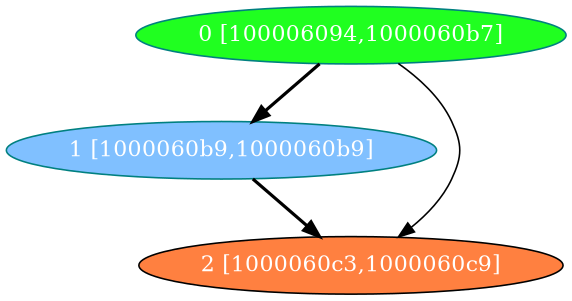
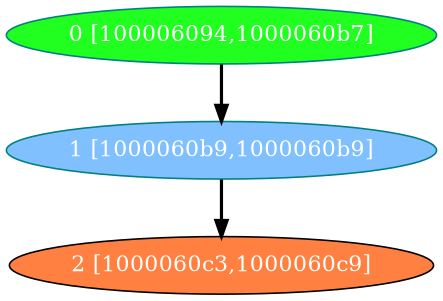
(459, 142) -> none
